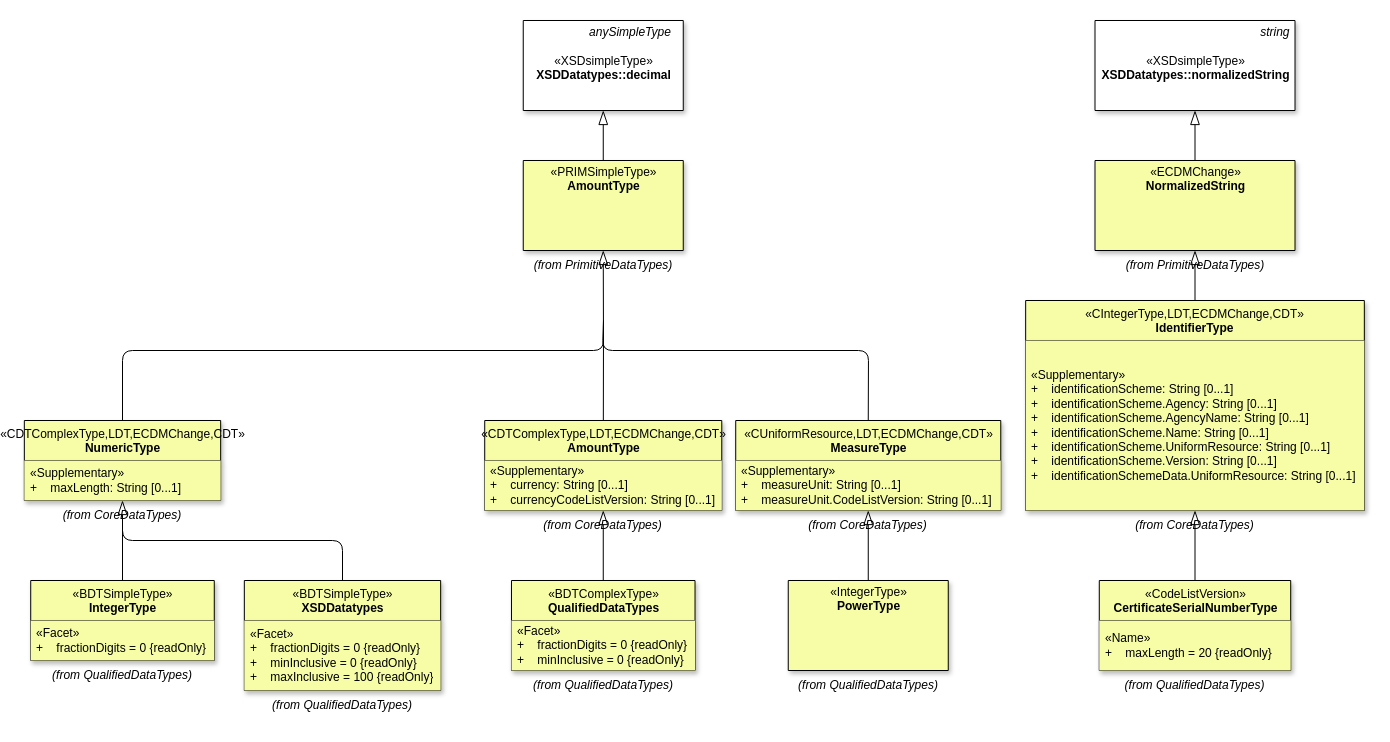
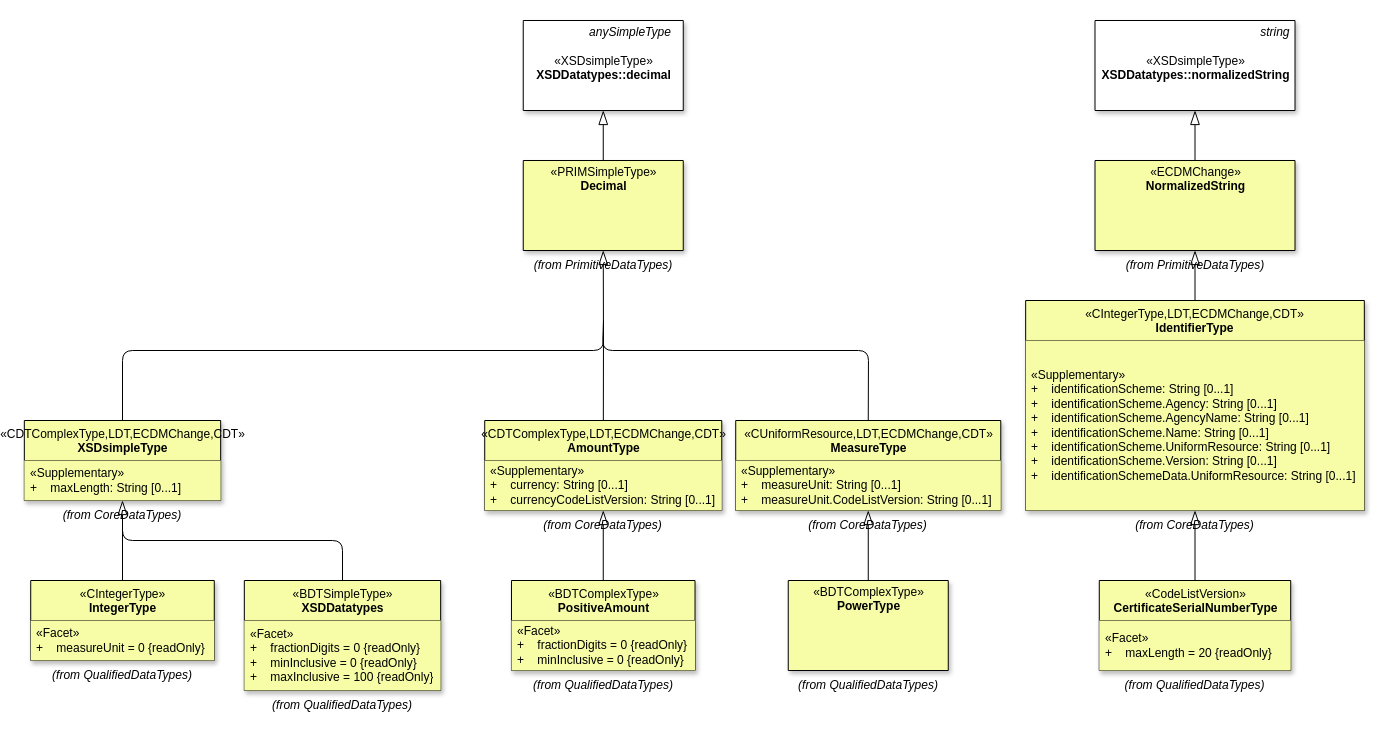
(604, 180) -> (604, 180)
(123, 442) -> (123, 442)
(869, 600) -> (869, 600)
(123, 602) -> (123, 602)
(604, 602) -> (604, 602)
(137, 641) -> (130, 641)
(1197, 646) -> (1197, 646)
